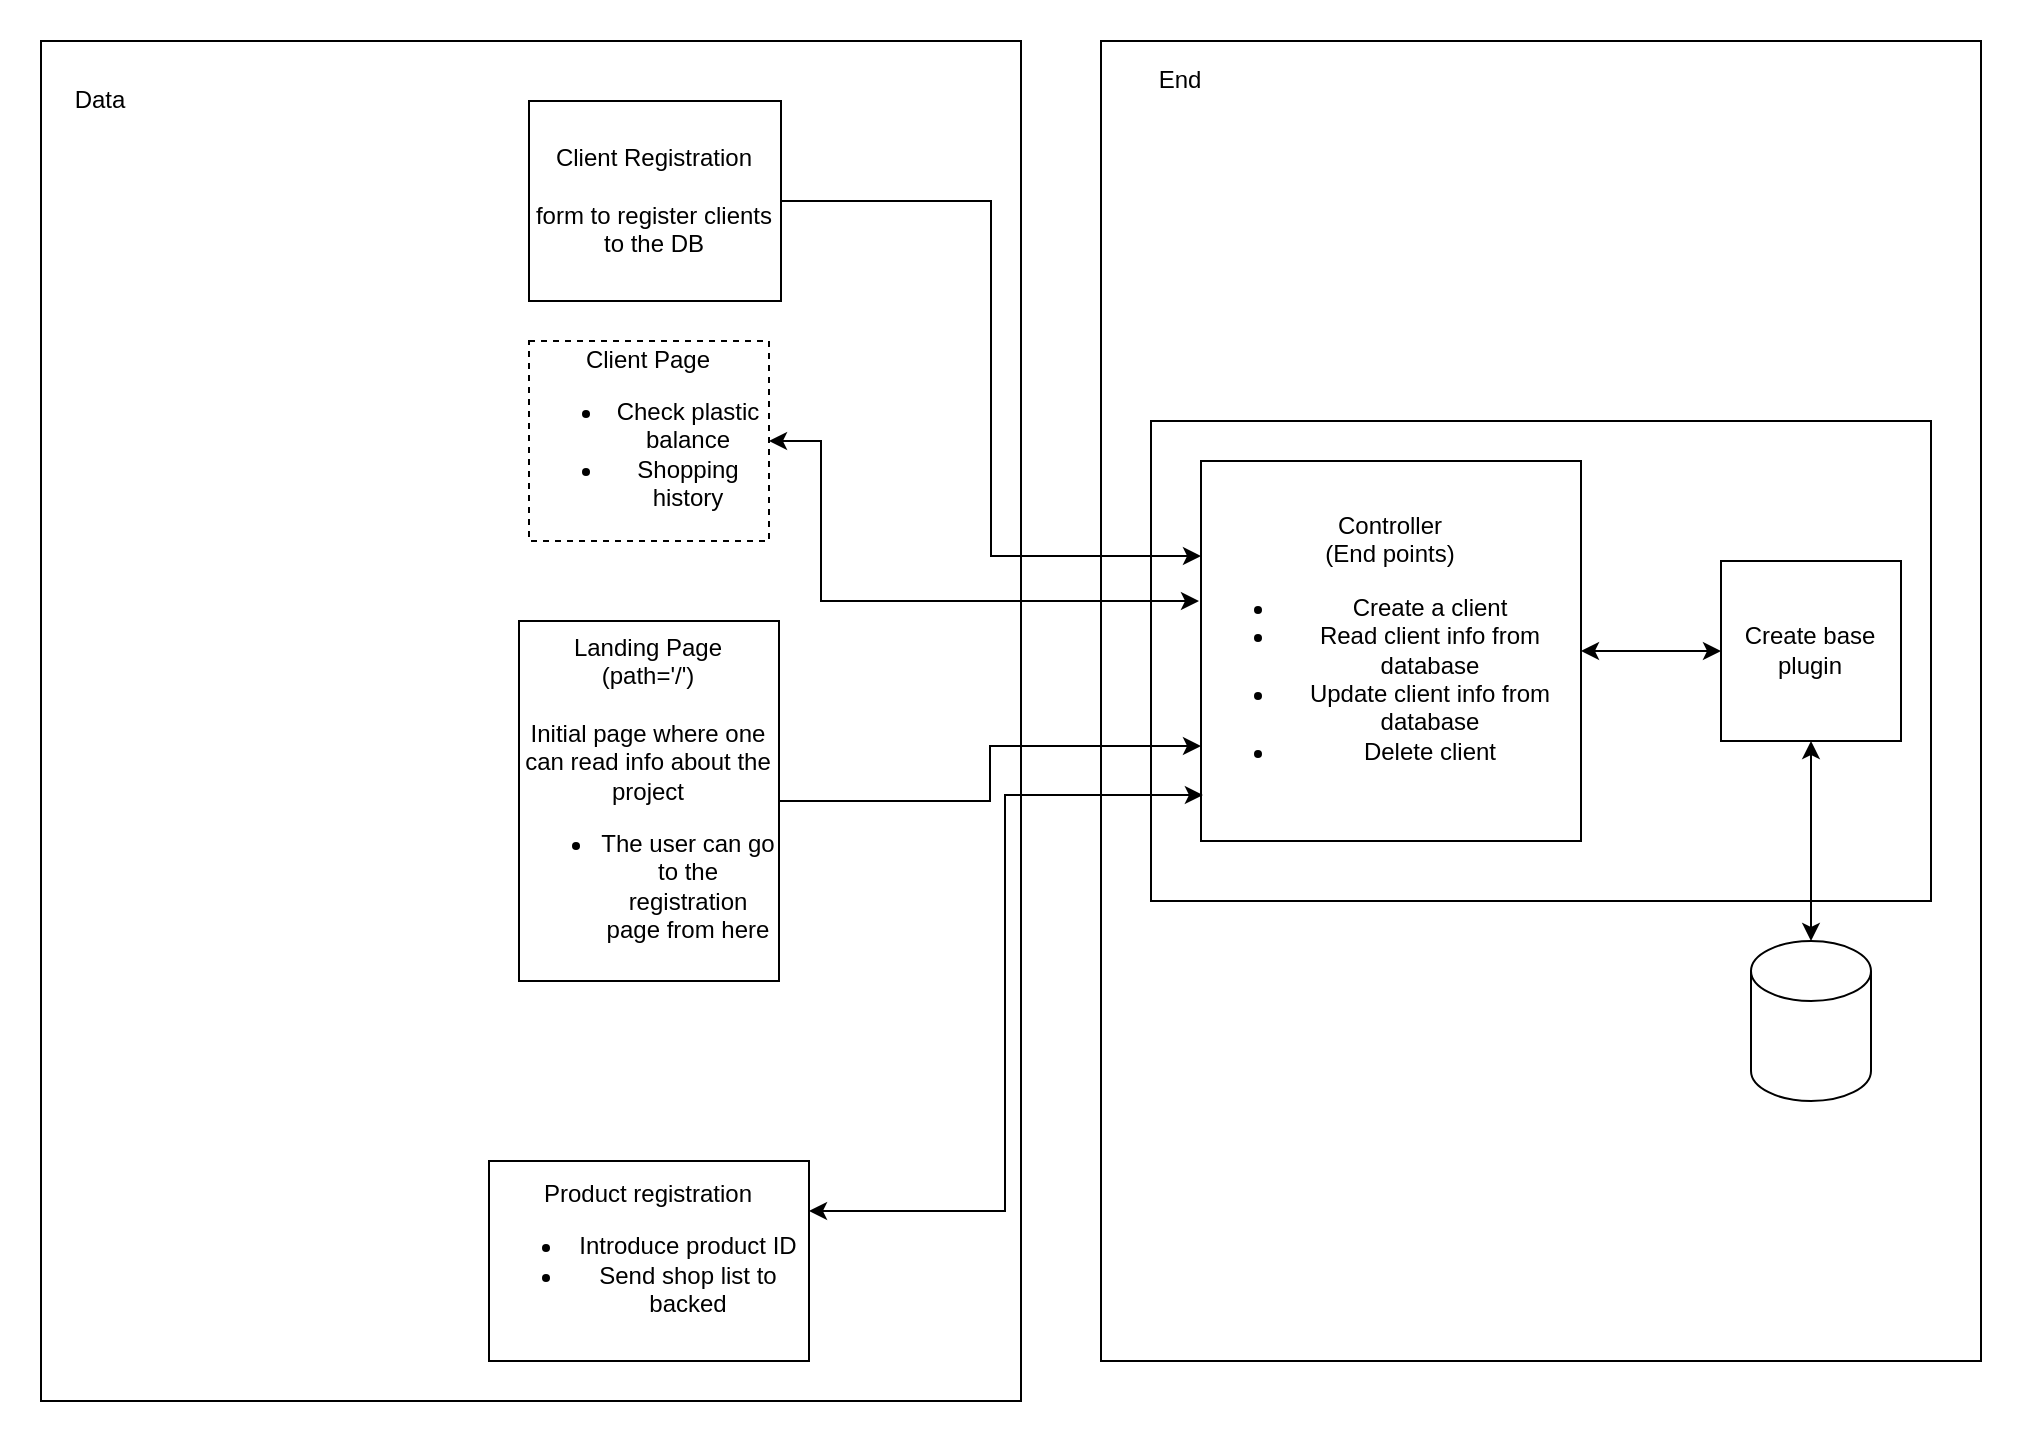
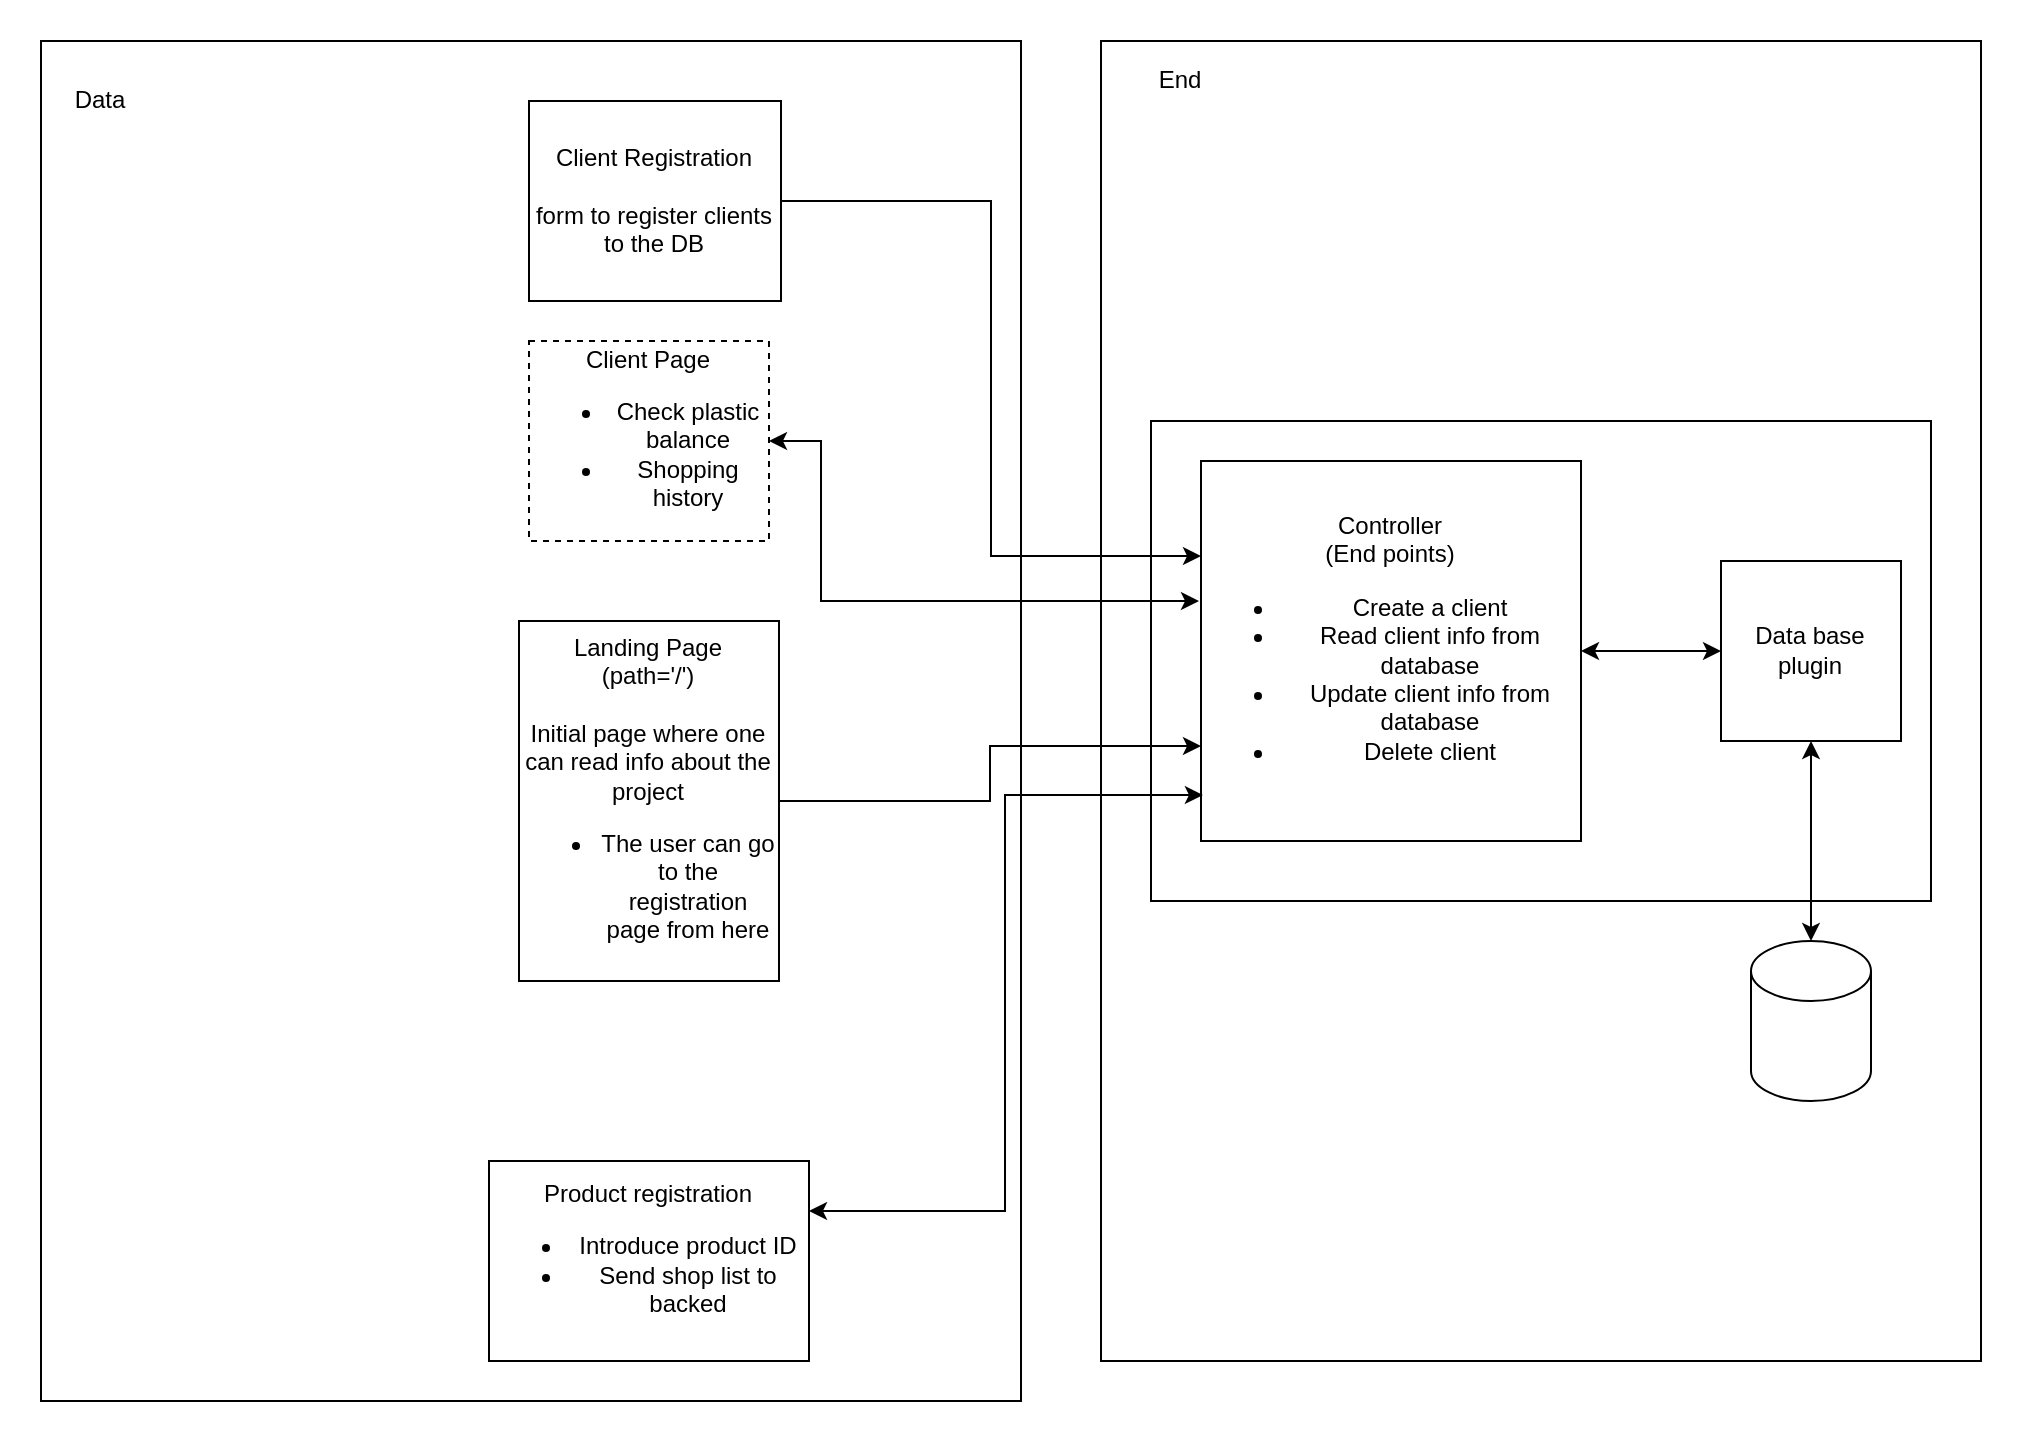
(1811, 651) -> (1811, 651)
